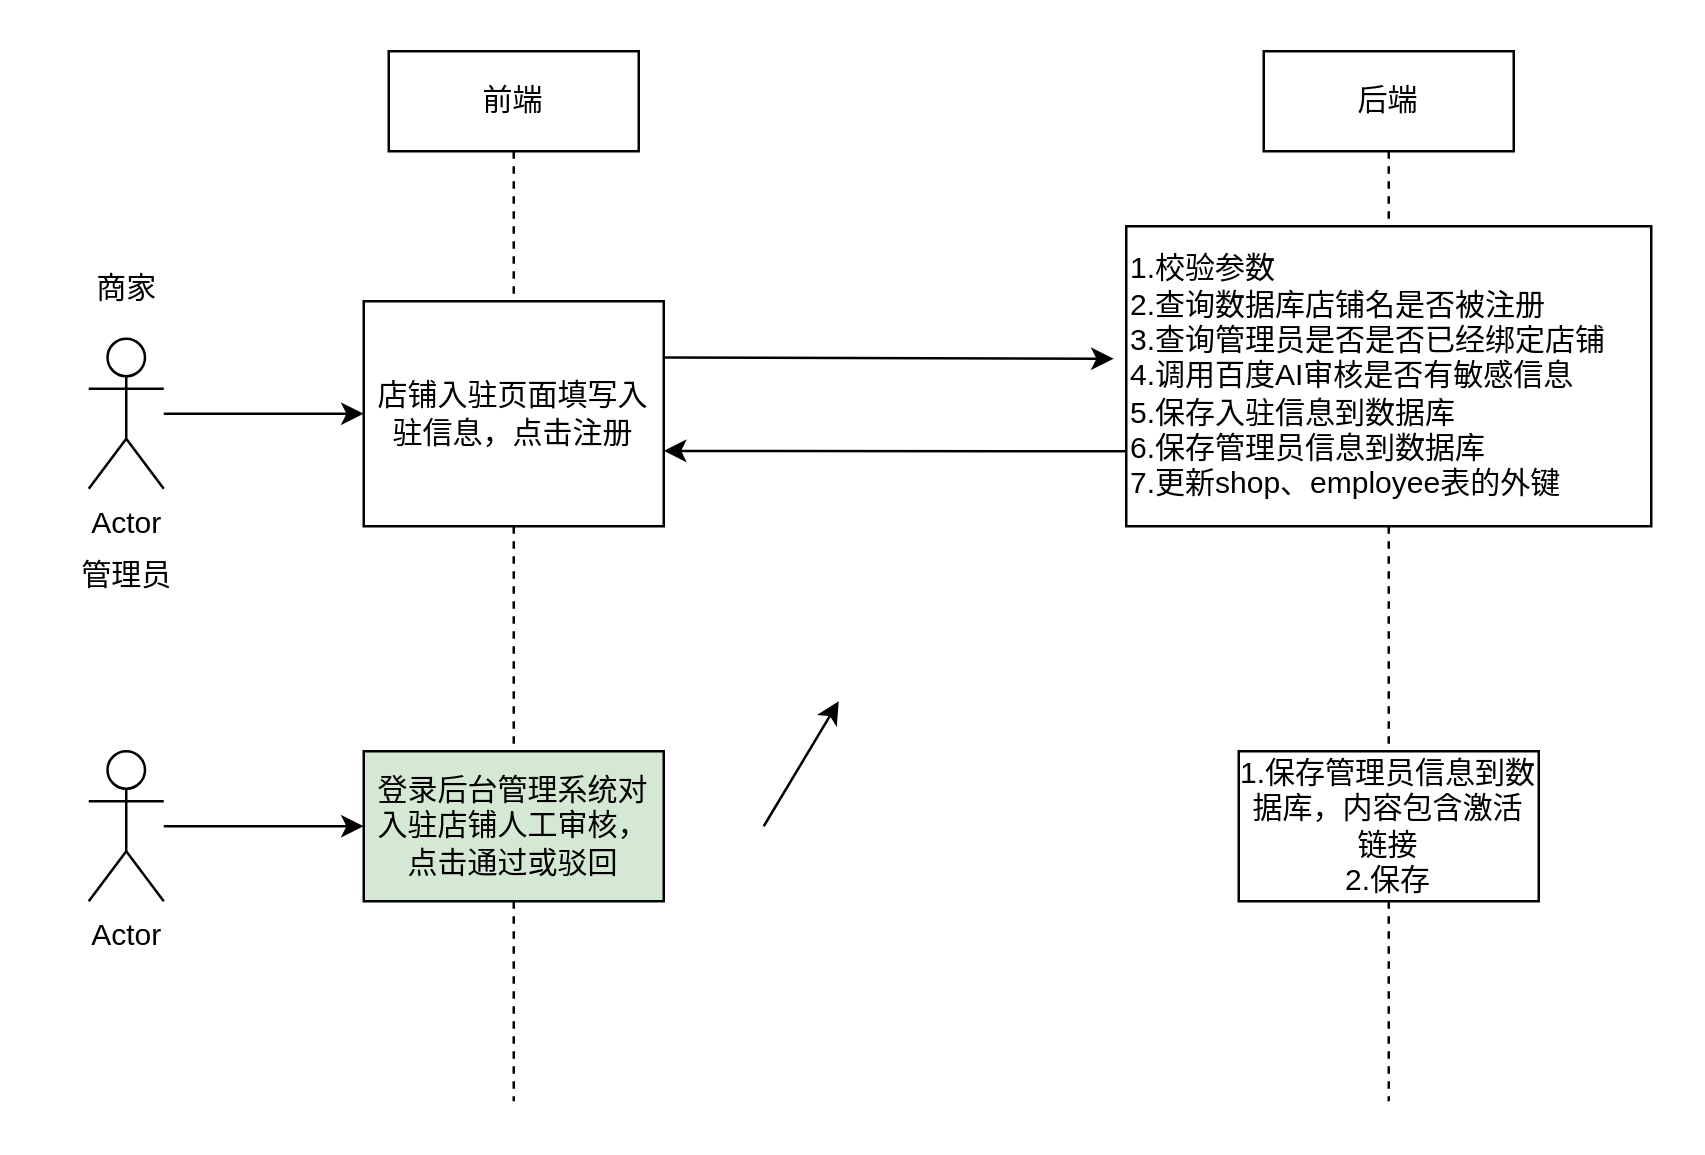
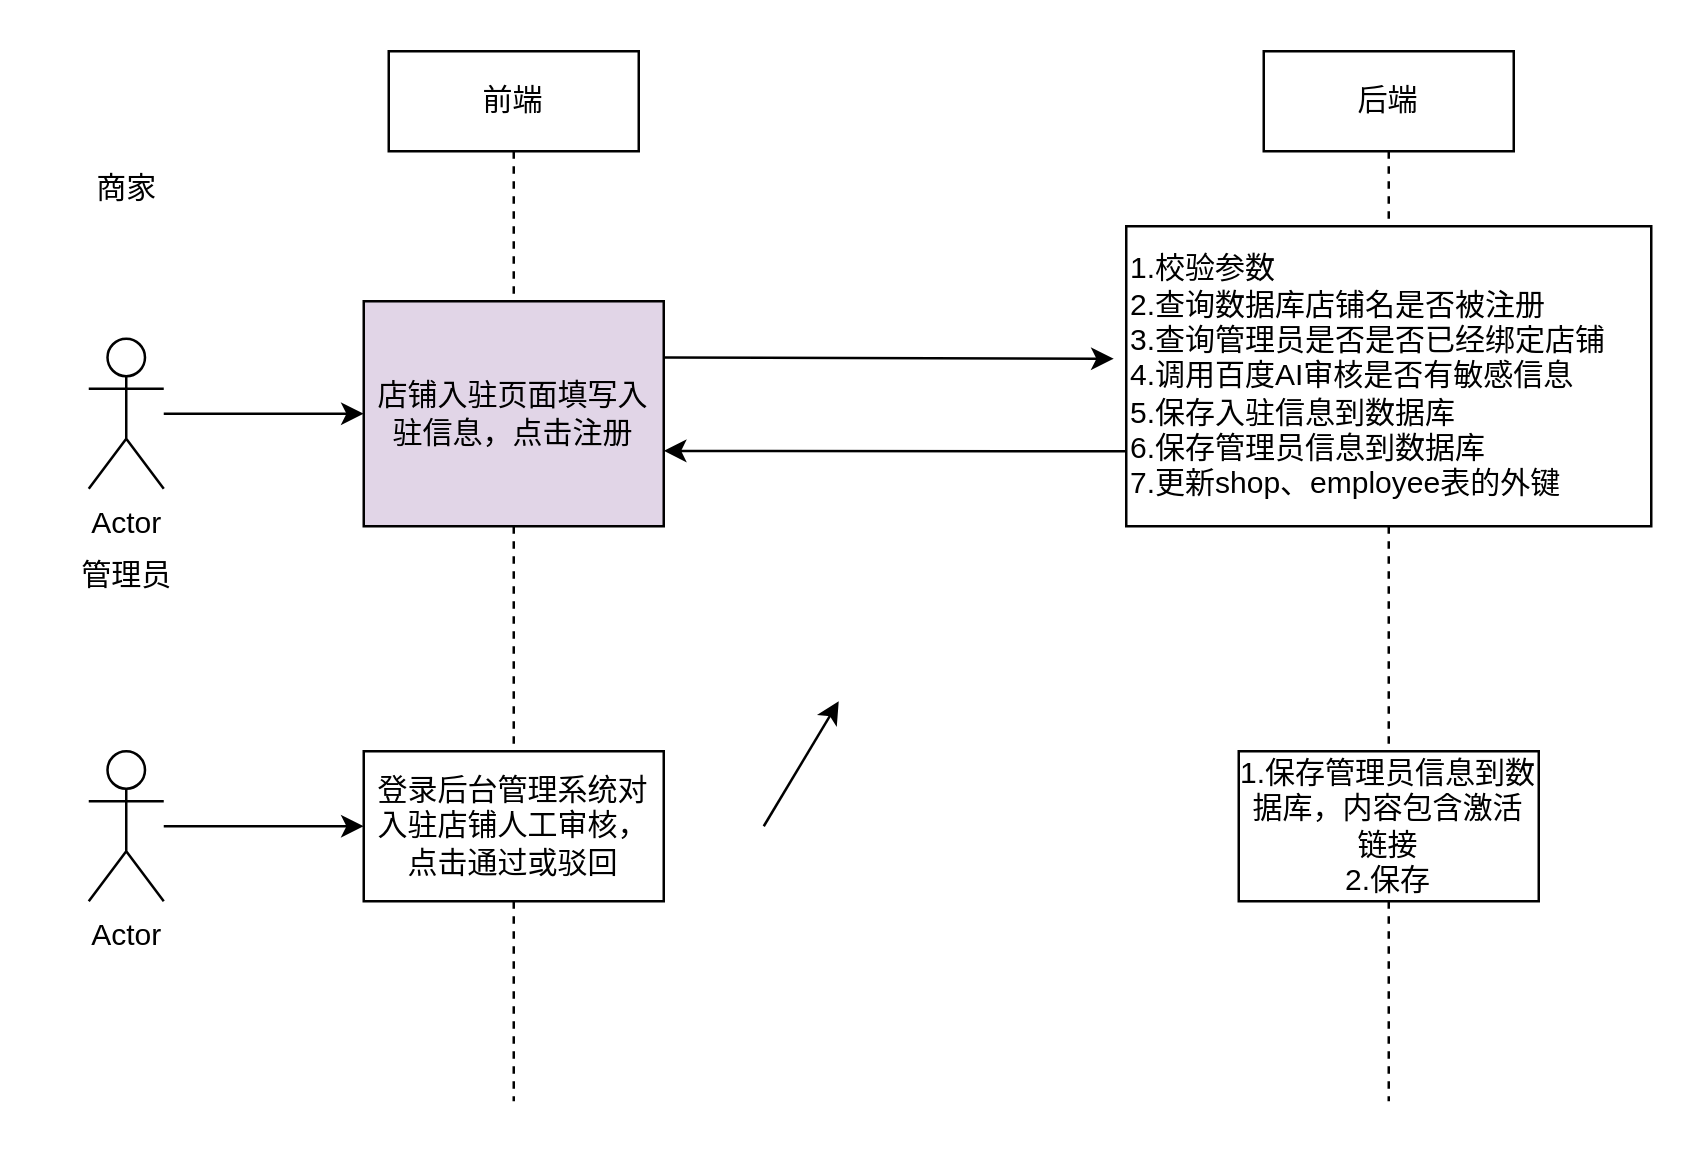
(126, 289) -> (126, 189)
(514, 414) -> (514, 414)
(514, 826) -> (514, 826)
